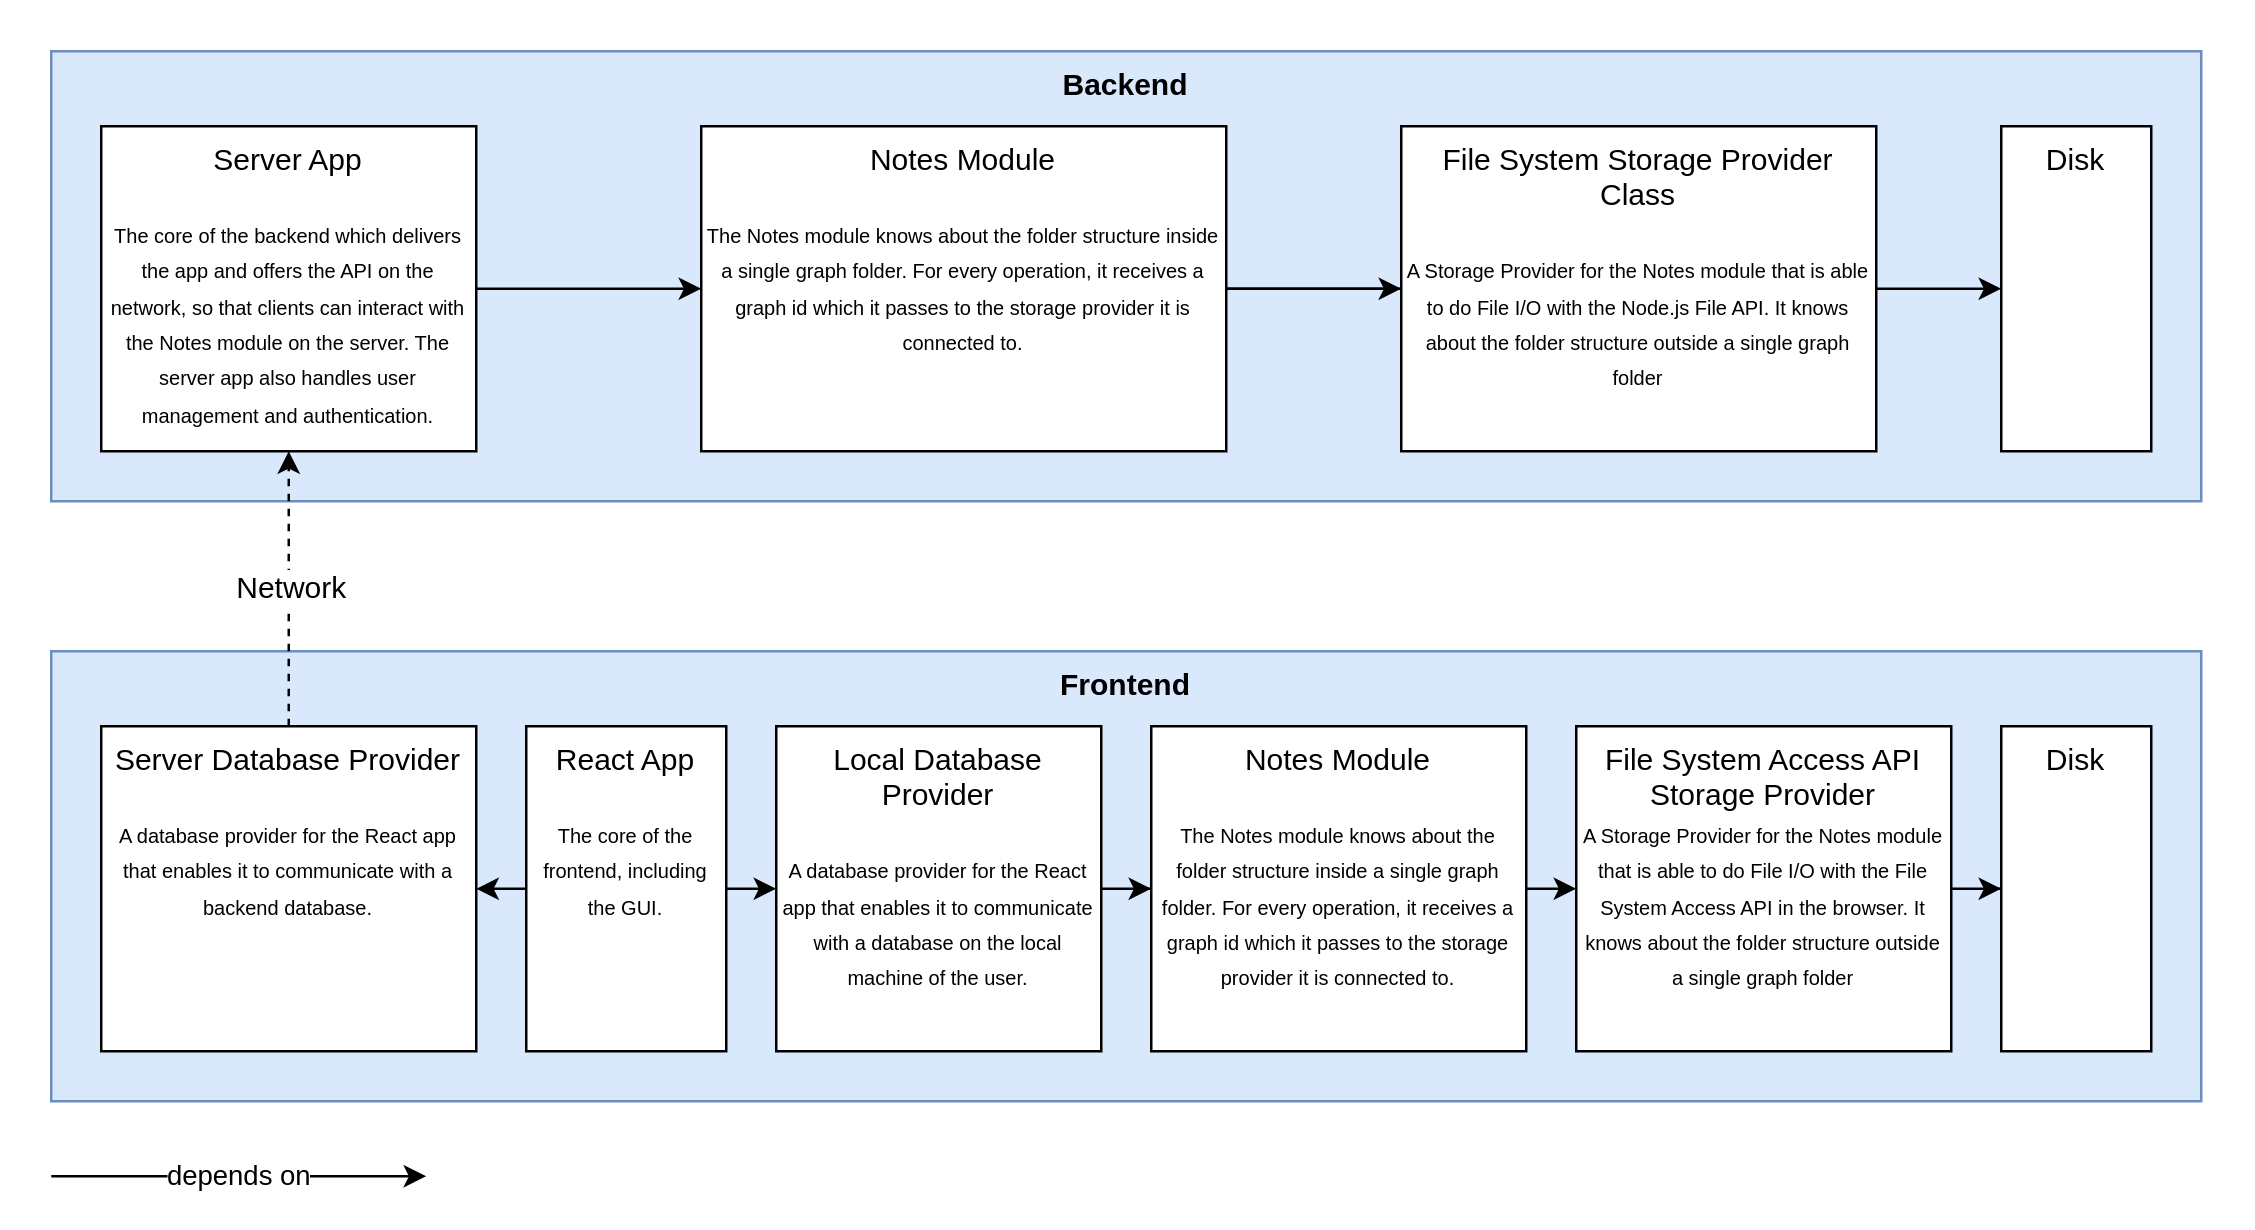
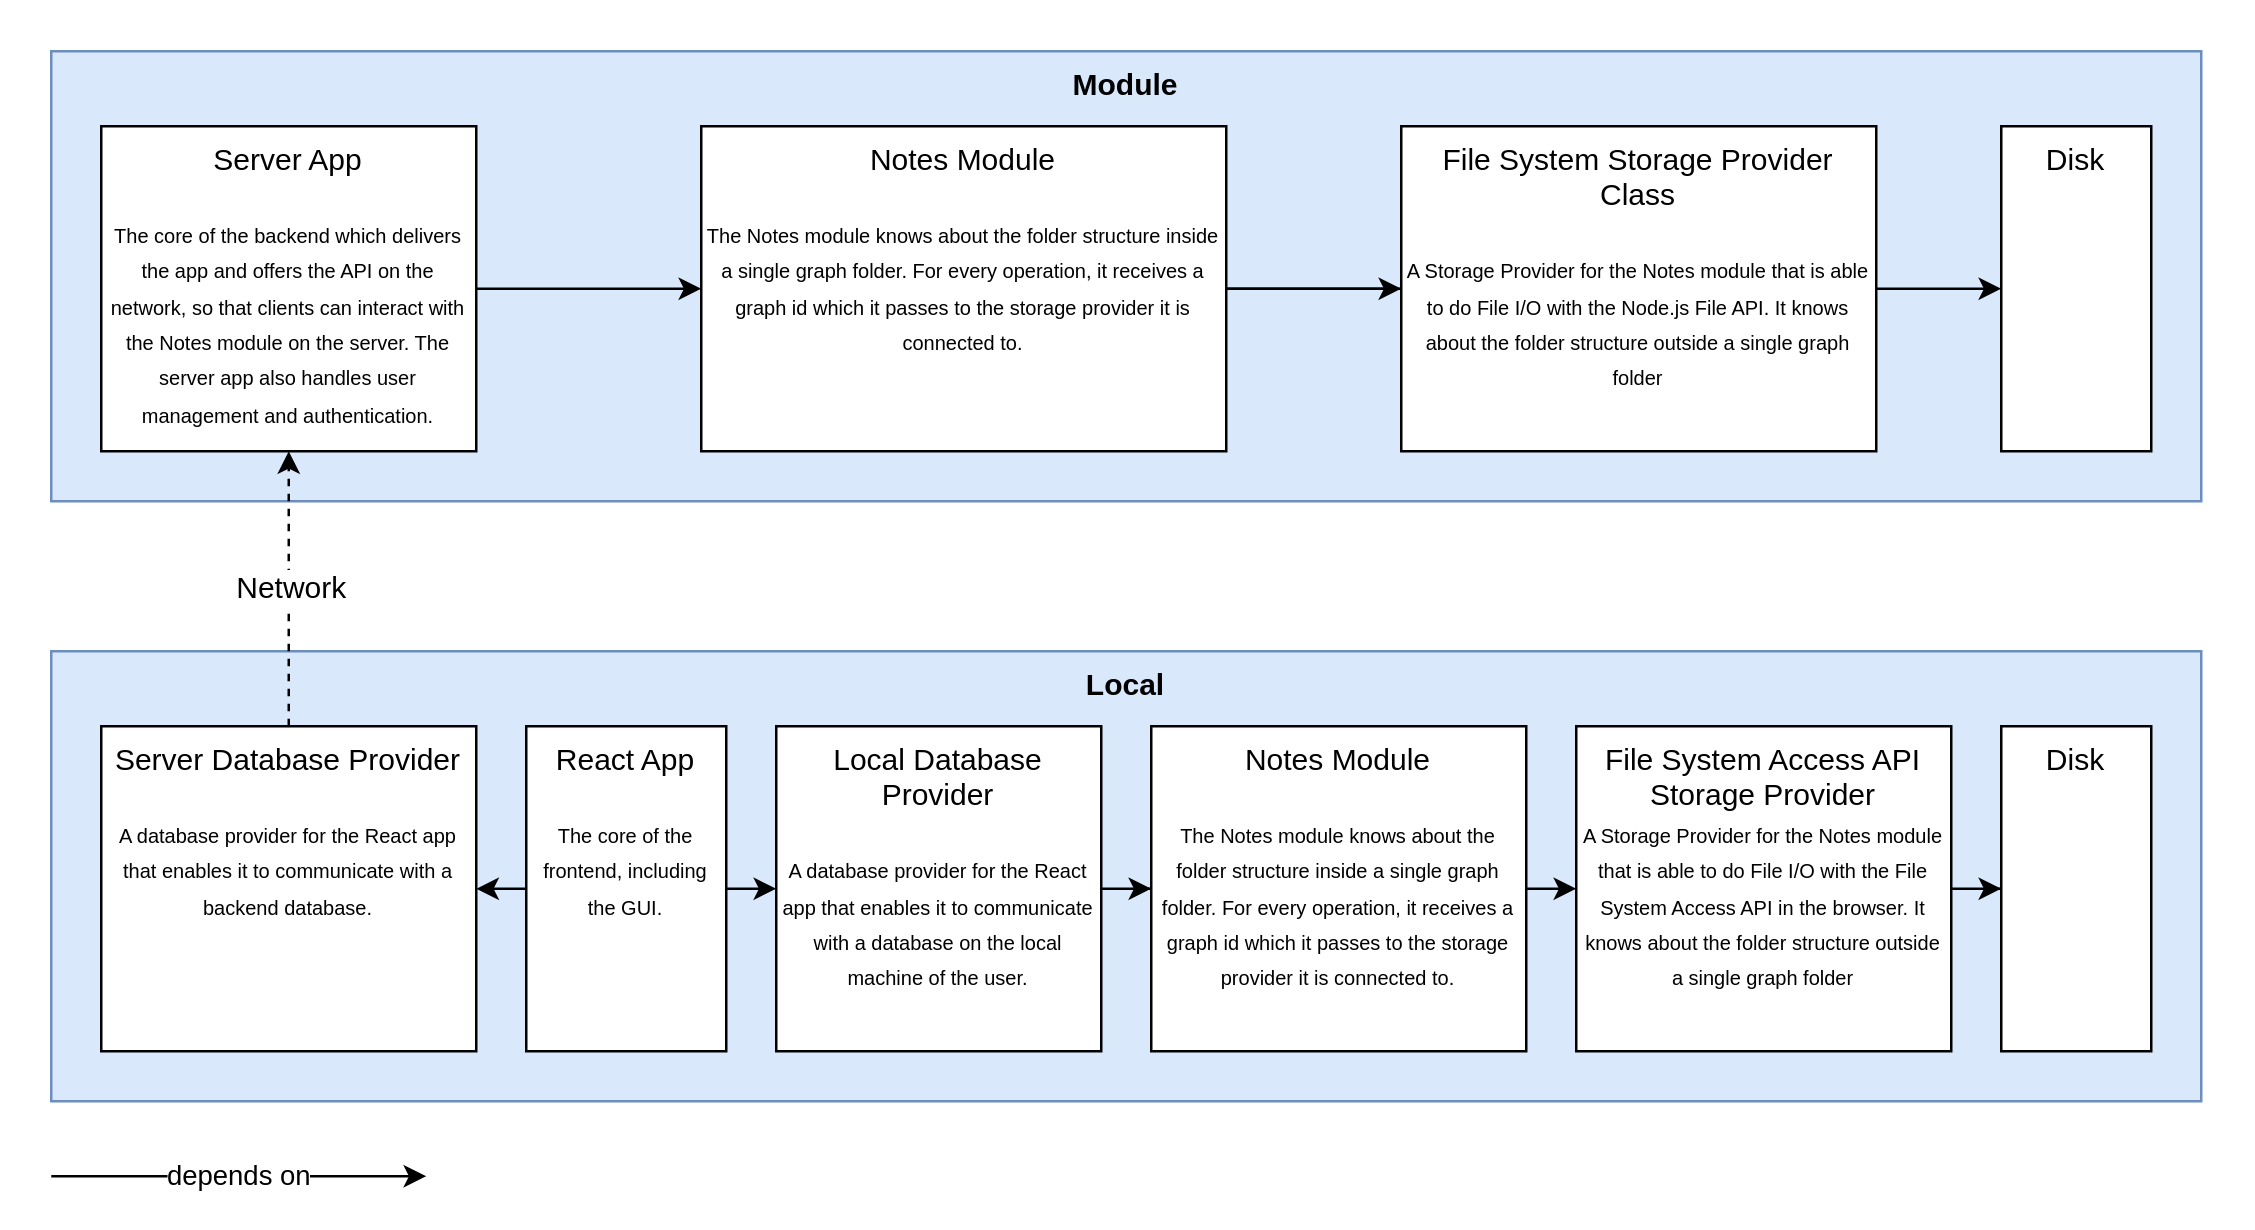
(1126, 87) -> (1126, 87)
(1126, 687) -> (1126, 687)
